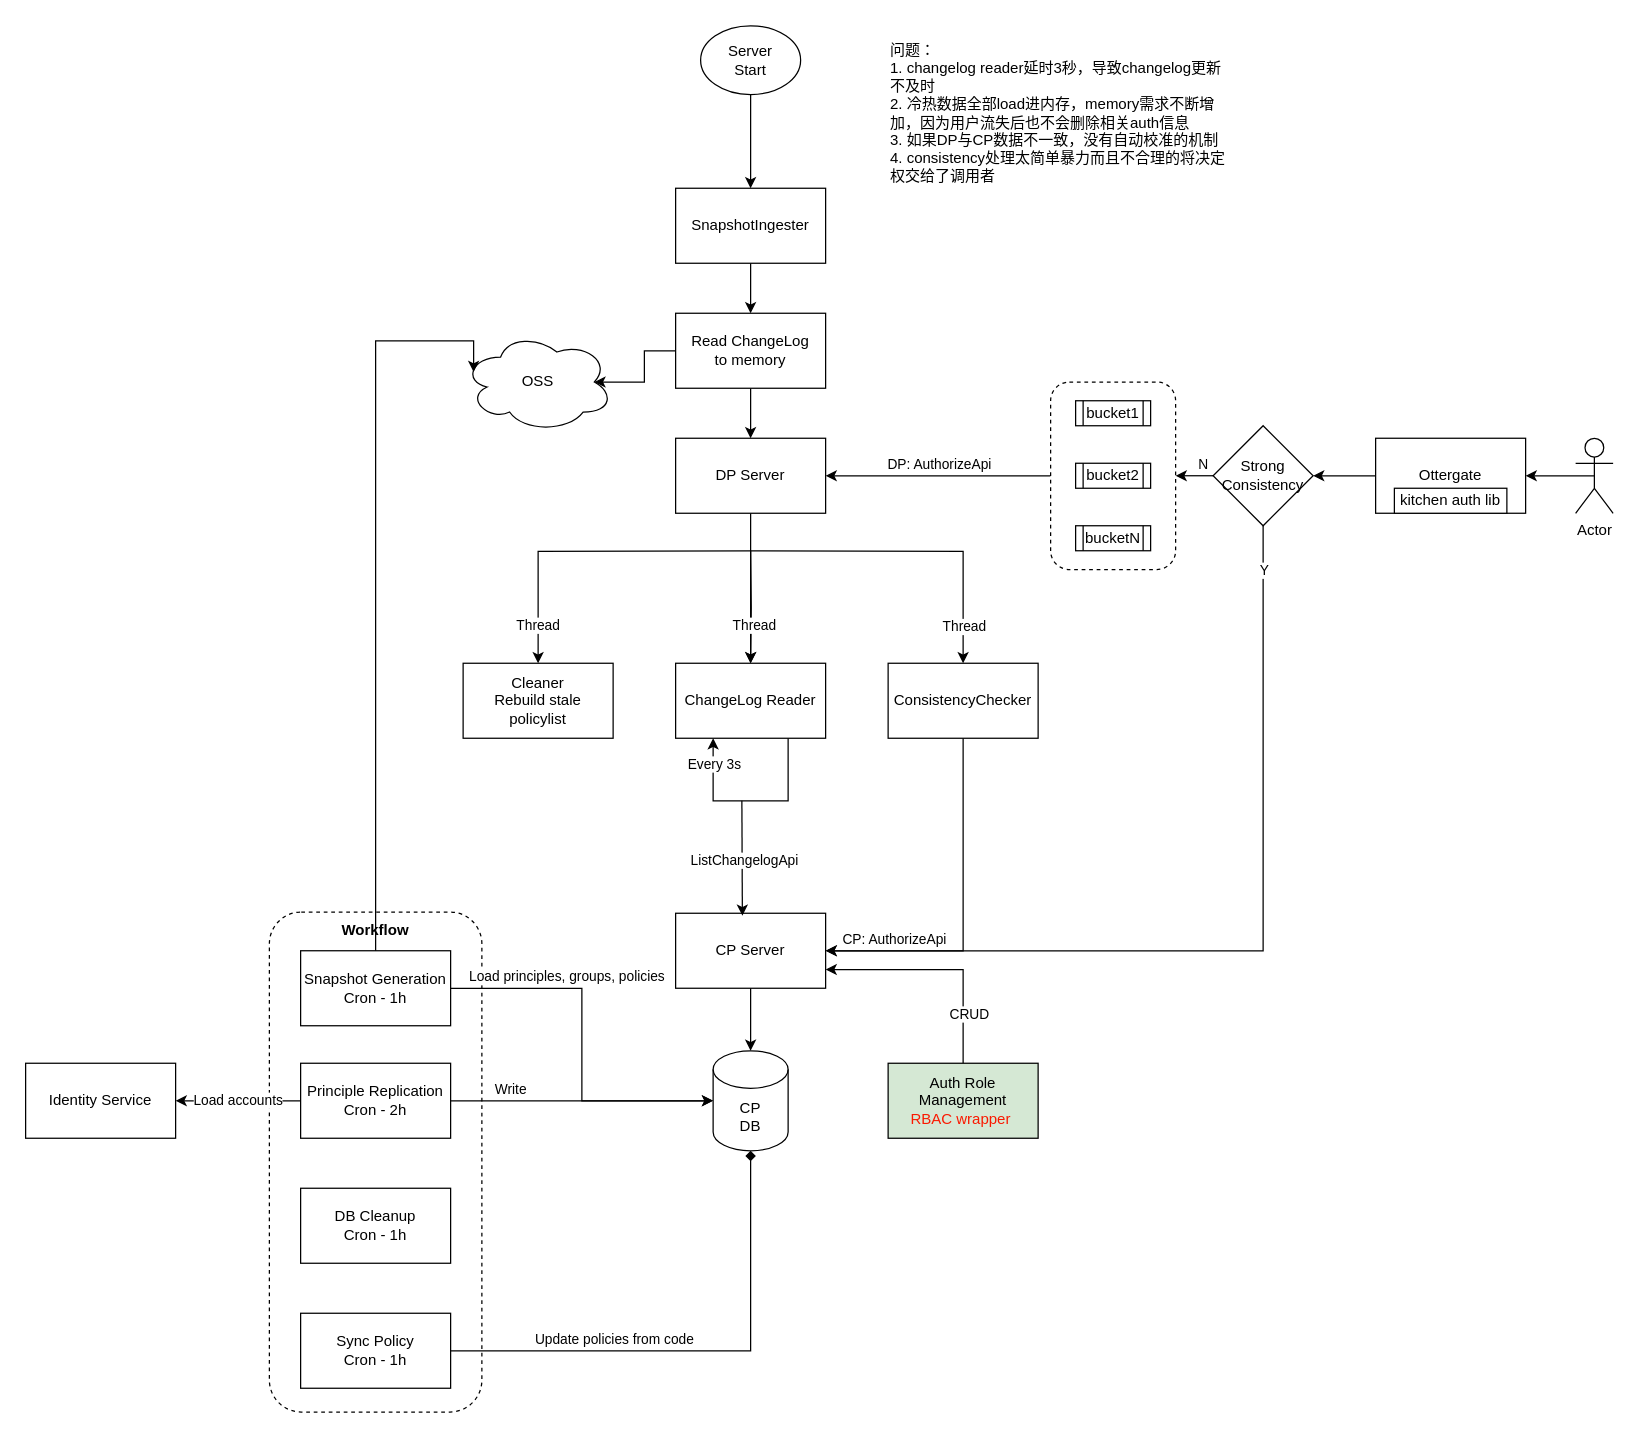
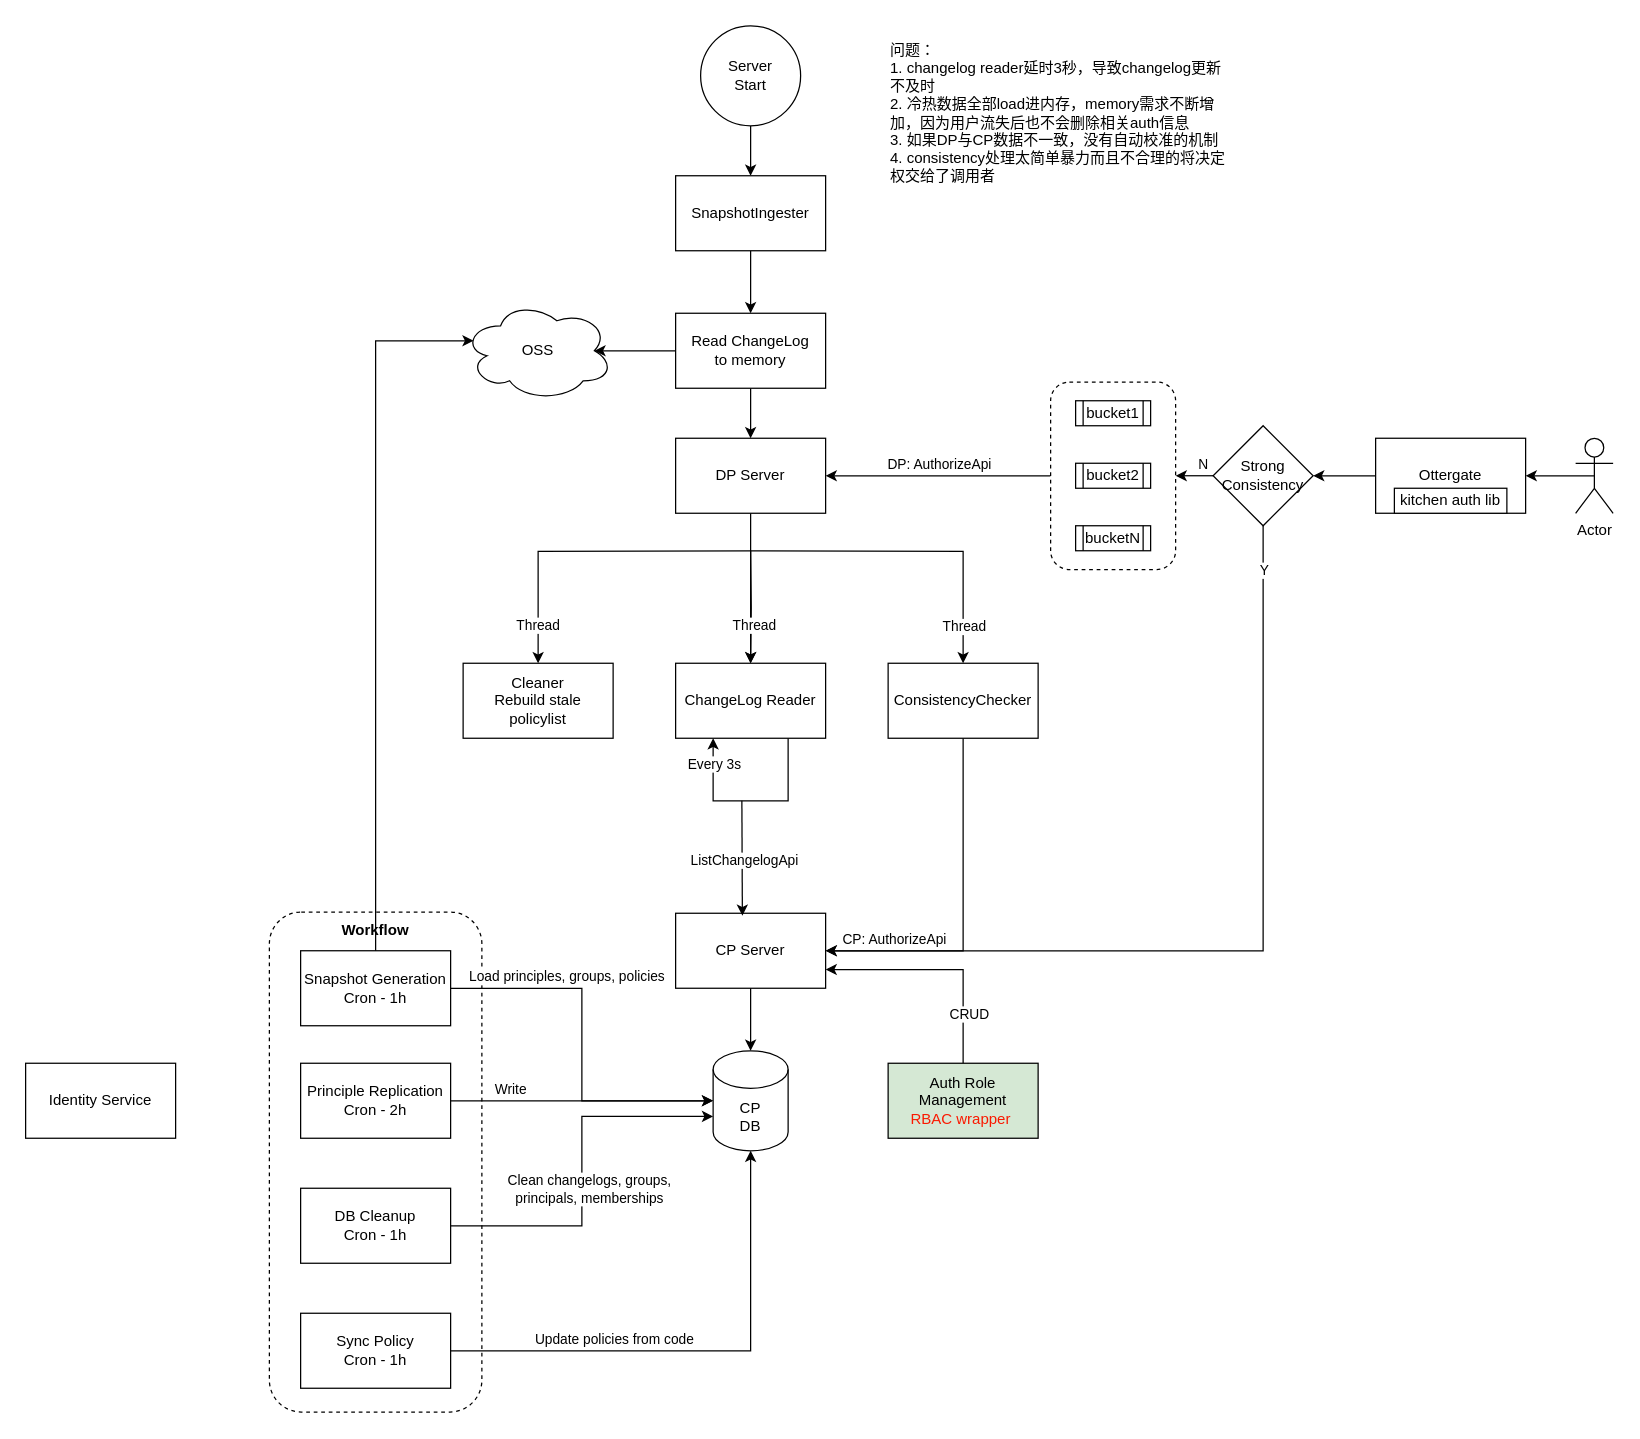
(751, 60) -> (751, 76)
(751, 226) -> (751, 213)
(538, 382) -> (538, 351)
(243, 1101) -> none
(751, 1161) -> (751, 1161)
none -> (582, 1175)
